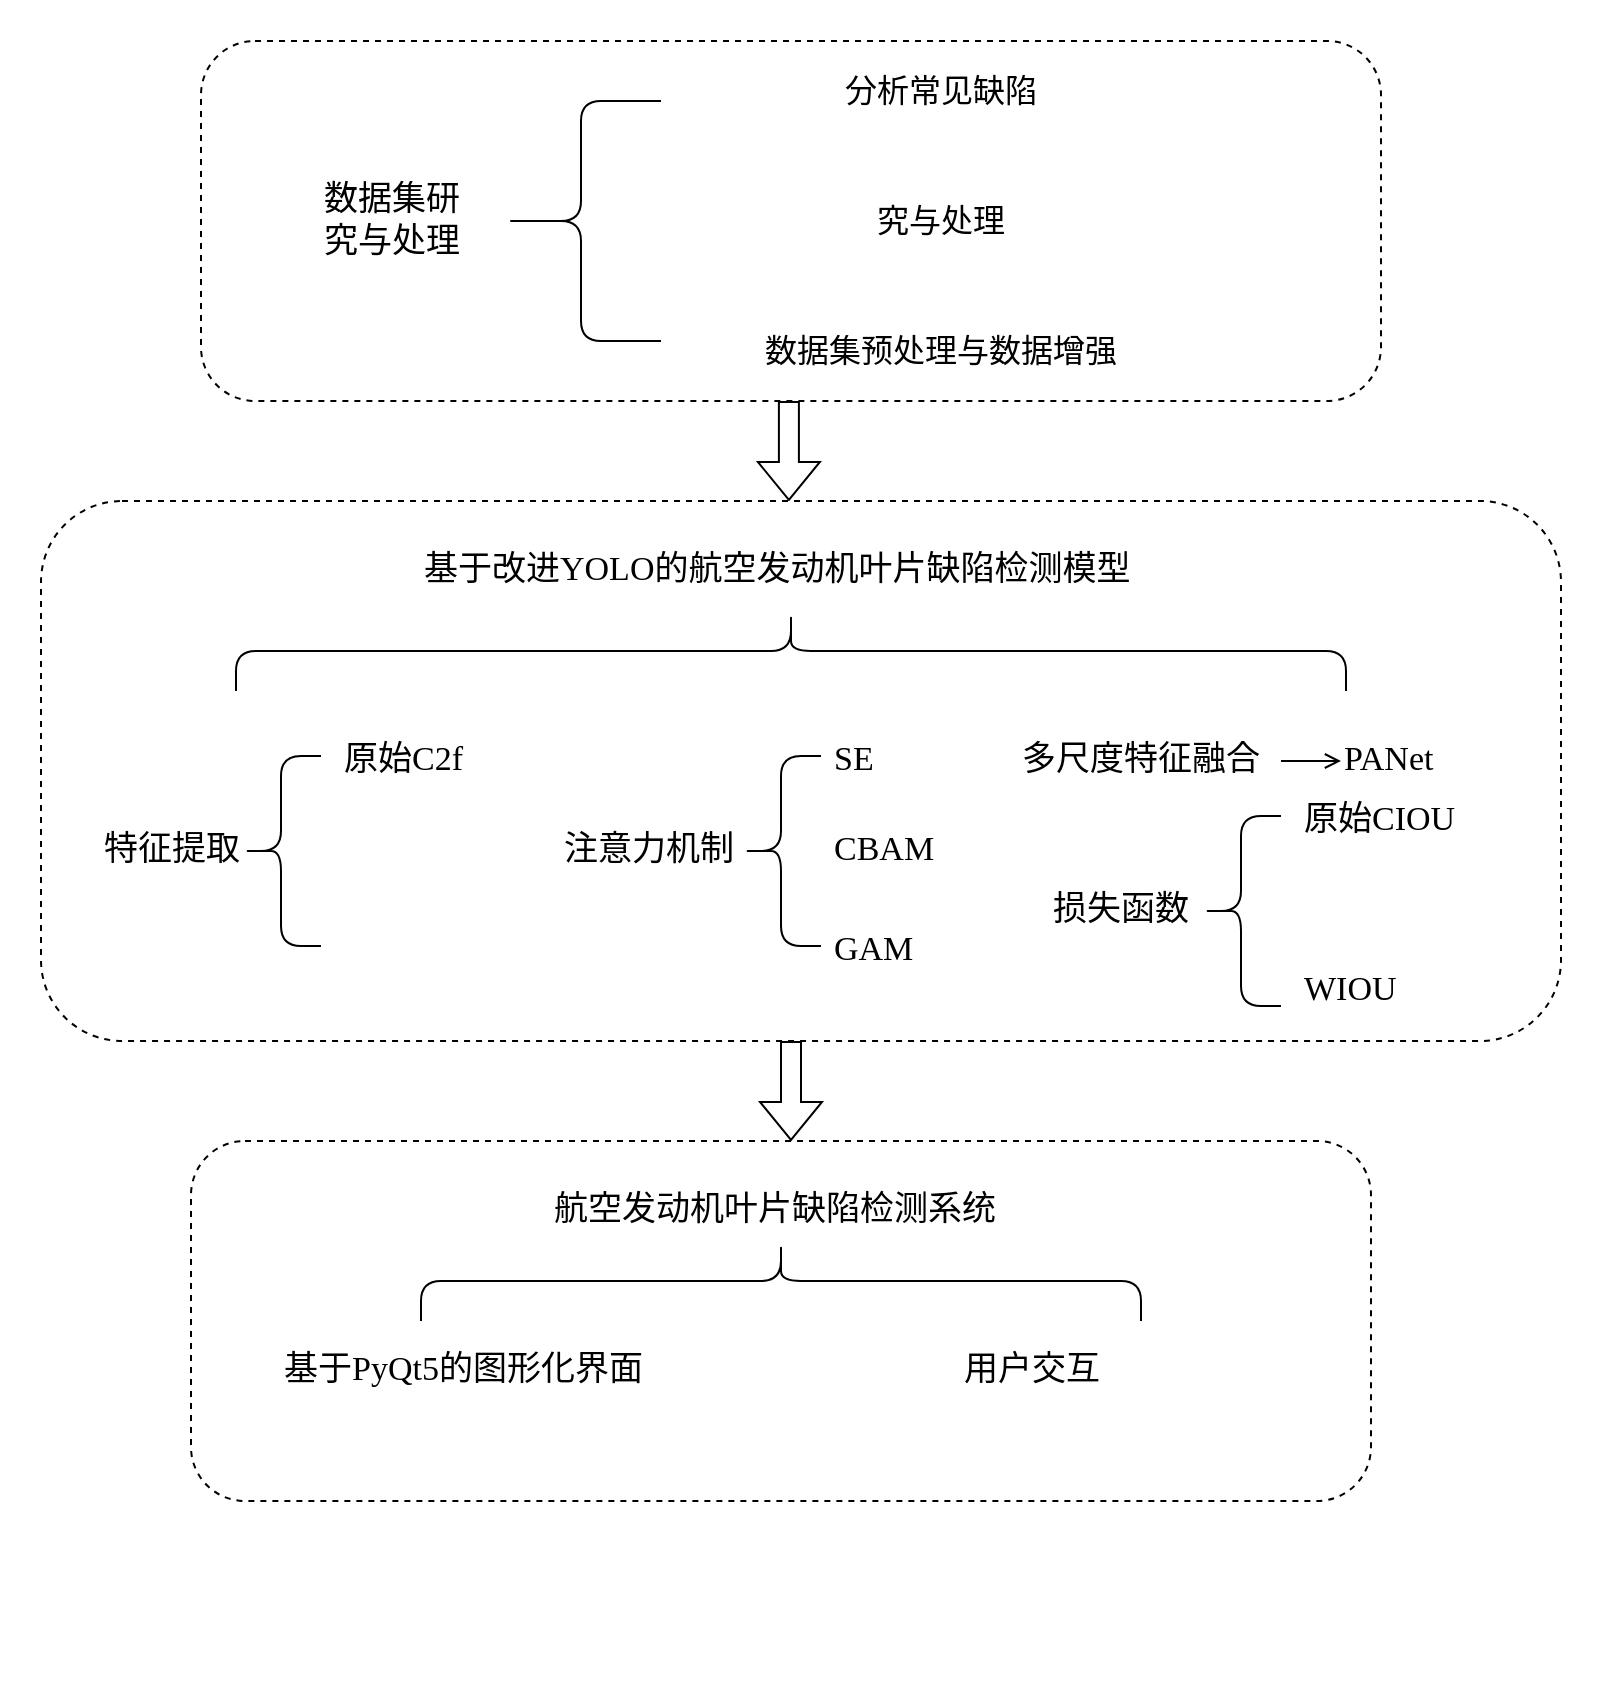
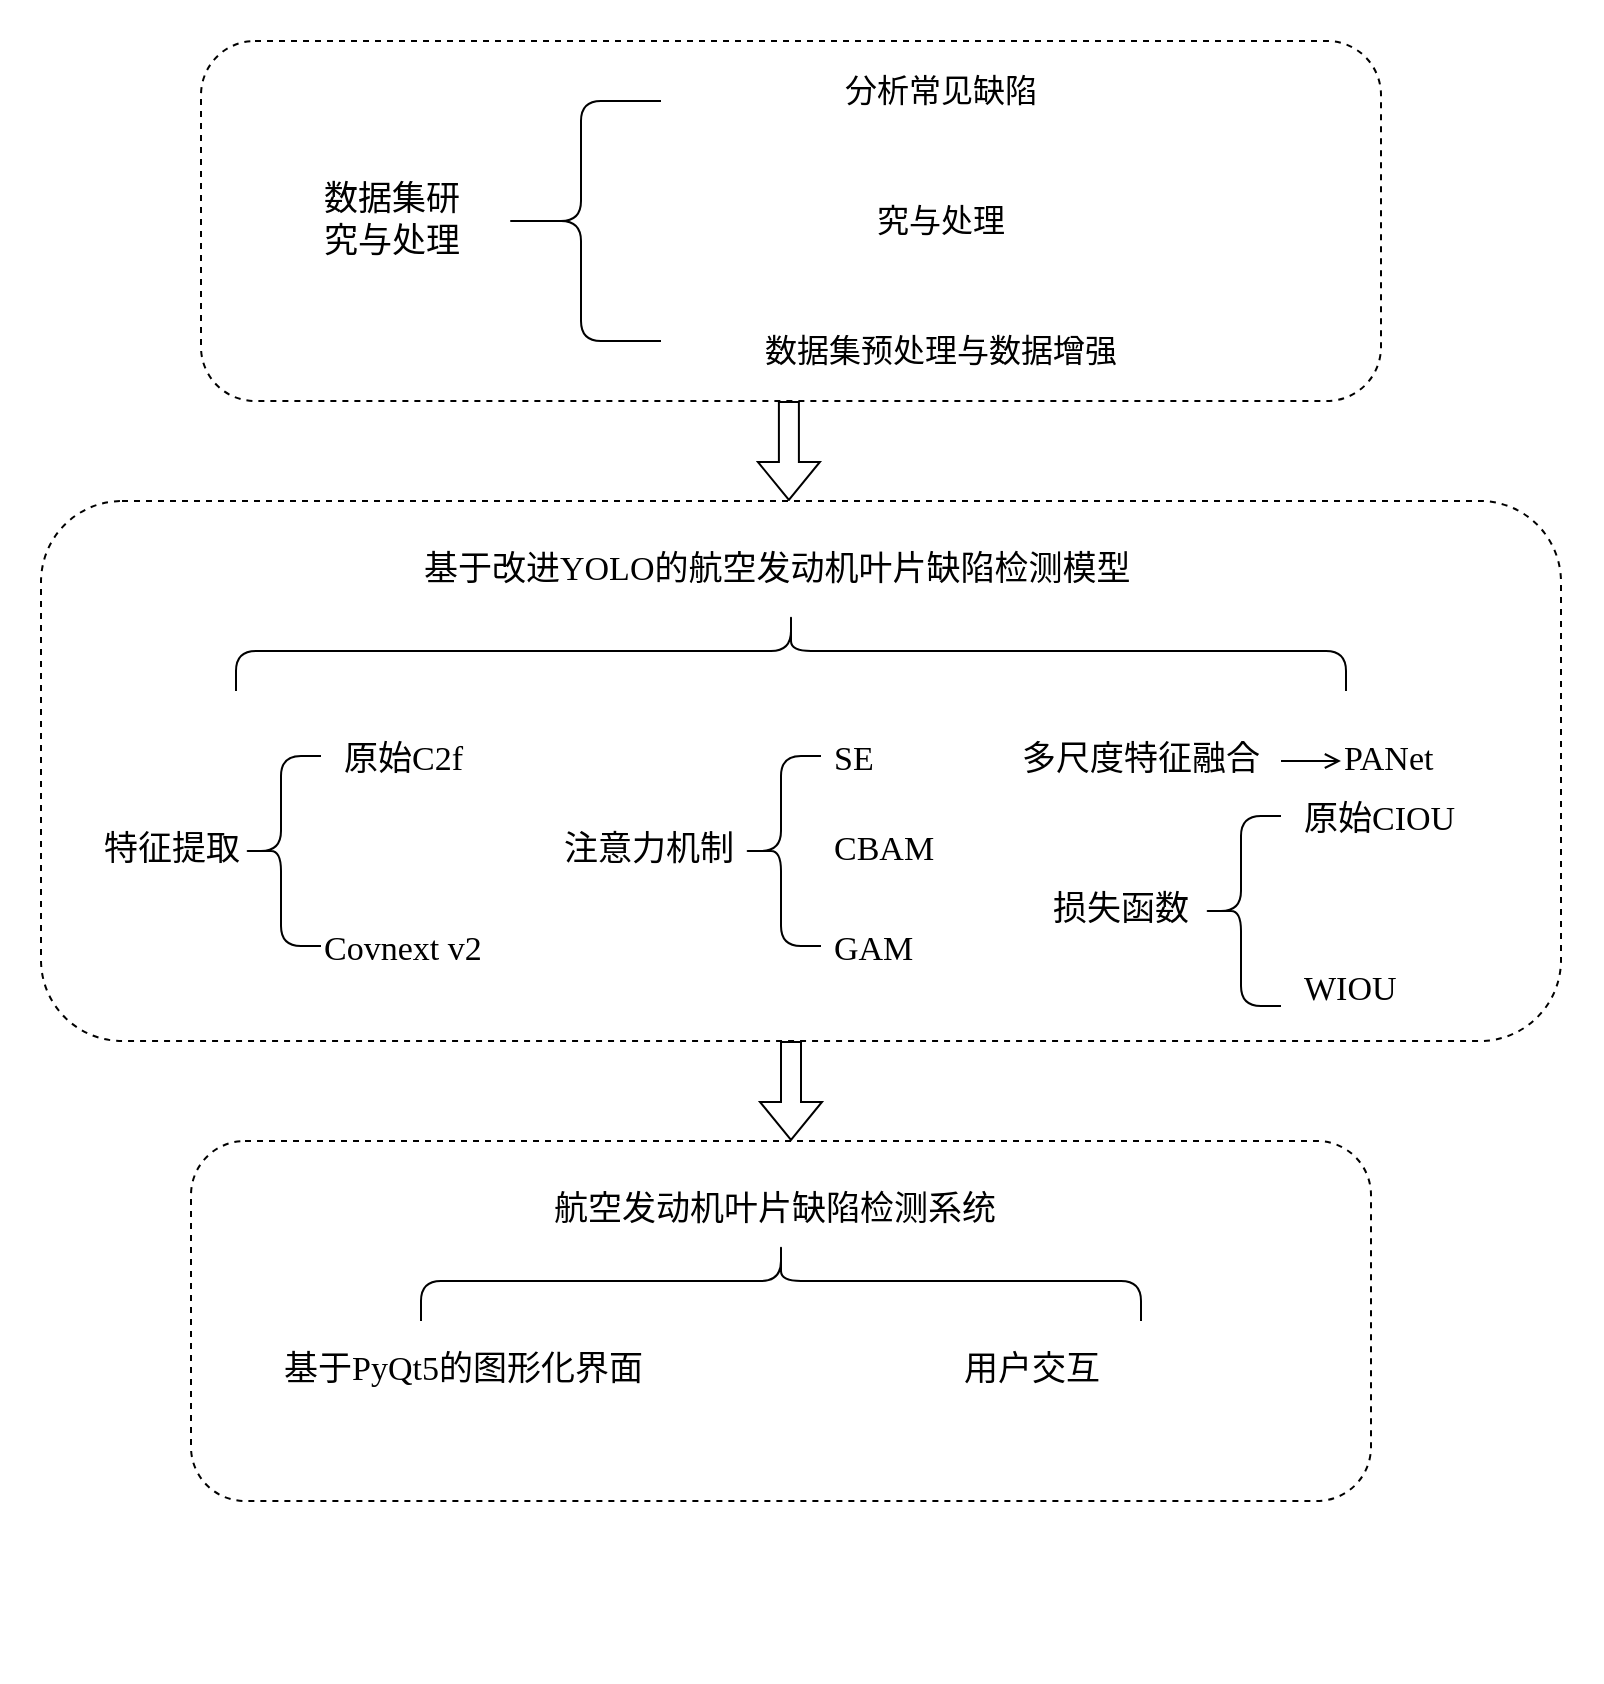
none -> (451, 951)
